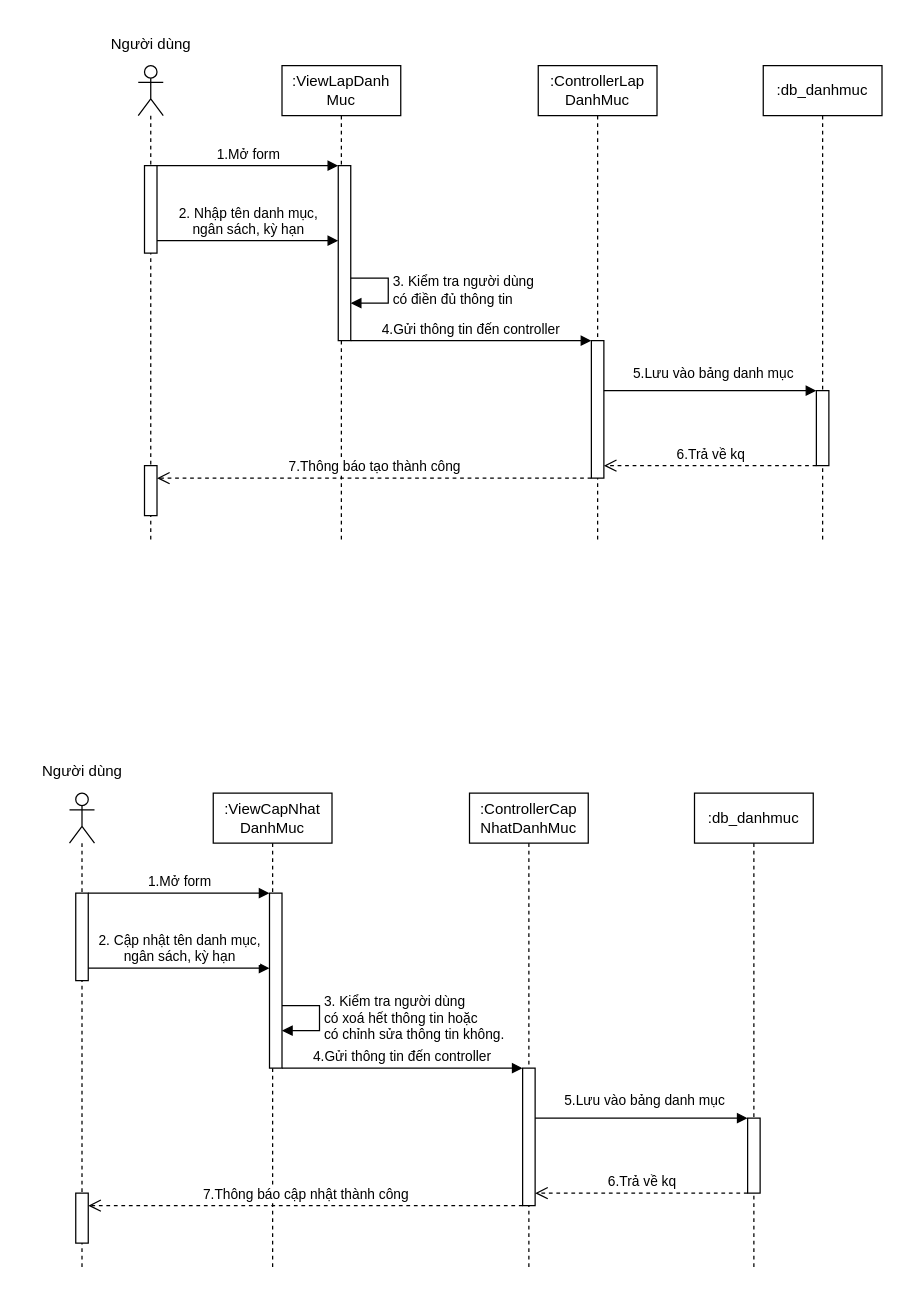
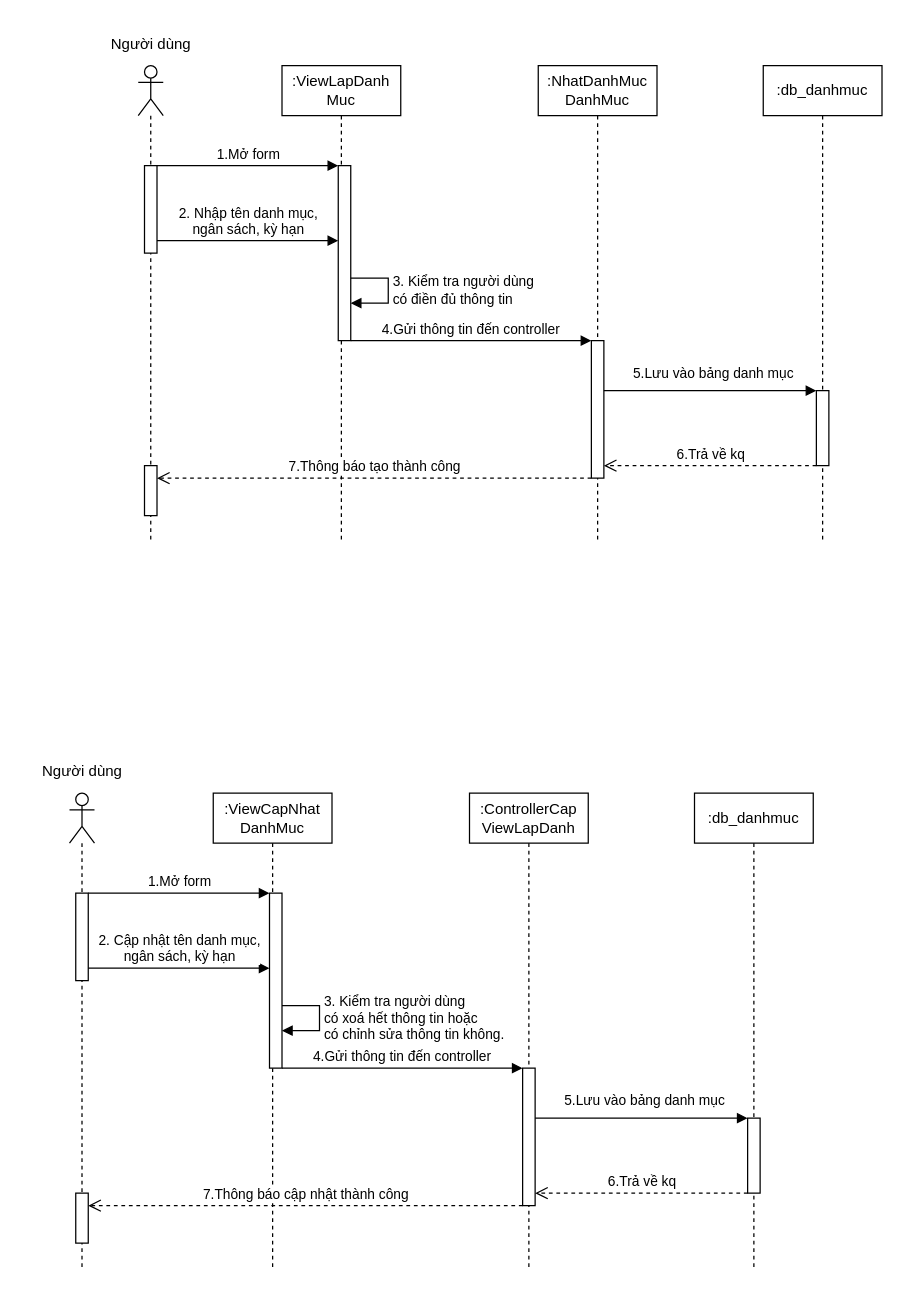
(598, 91) -> (598, 91)
(529, 818) -> (529, 818)
